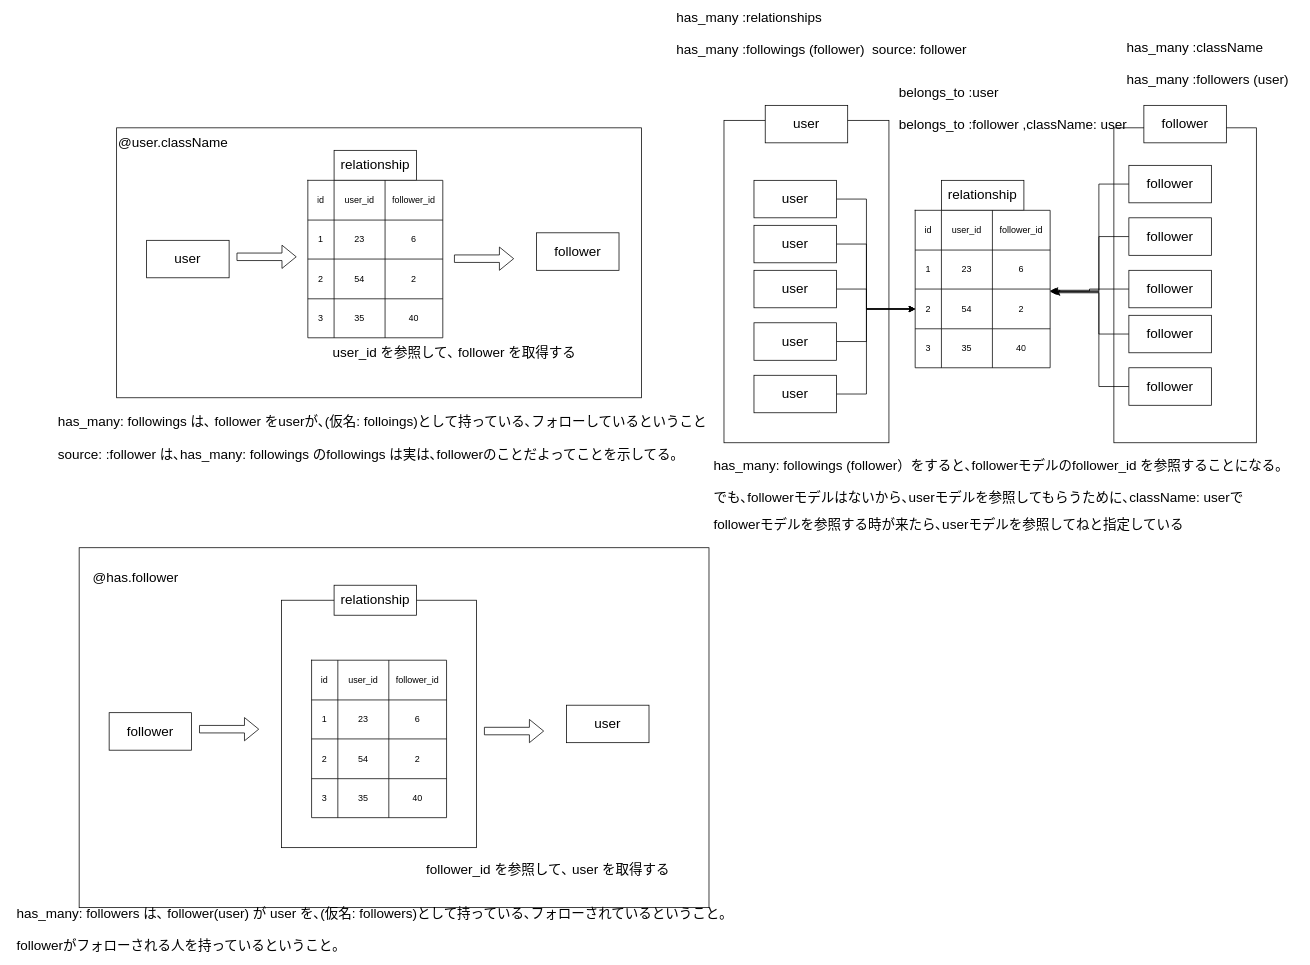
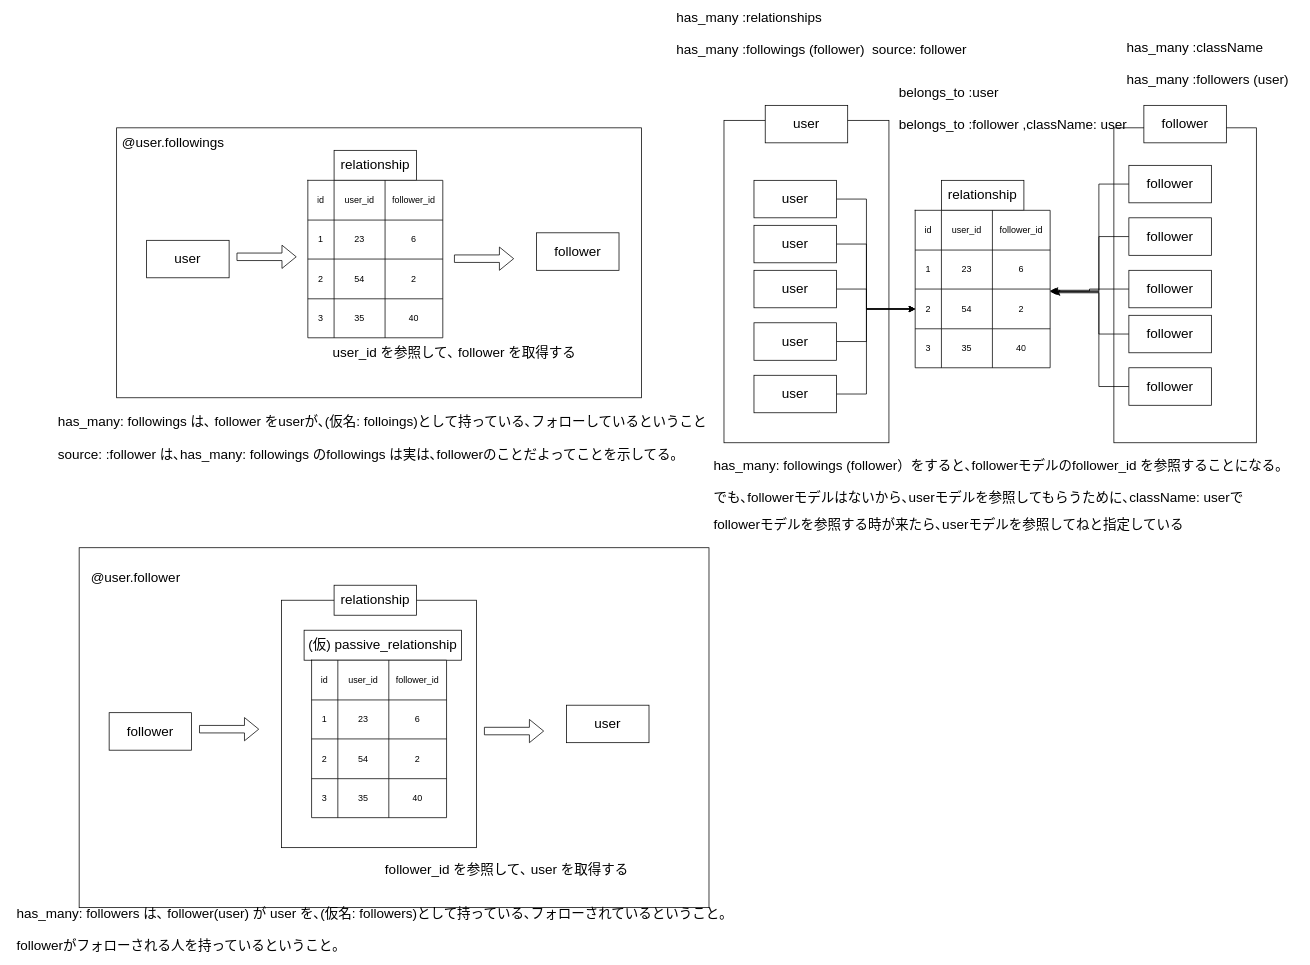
(173, 143) -> (173, 143)
(136, 578) -> (136, 578)
none -> (383, 645)
(548, 870) -> (507, 870)
